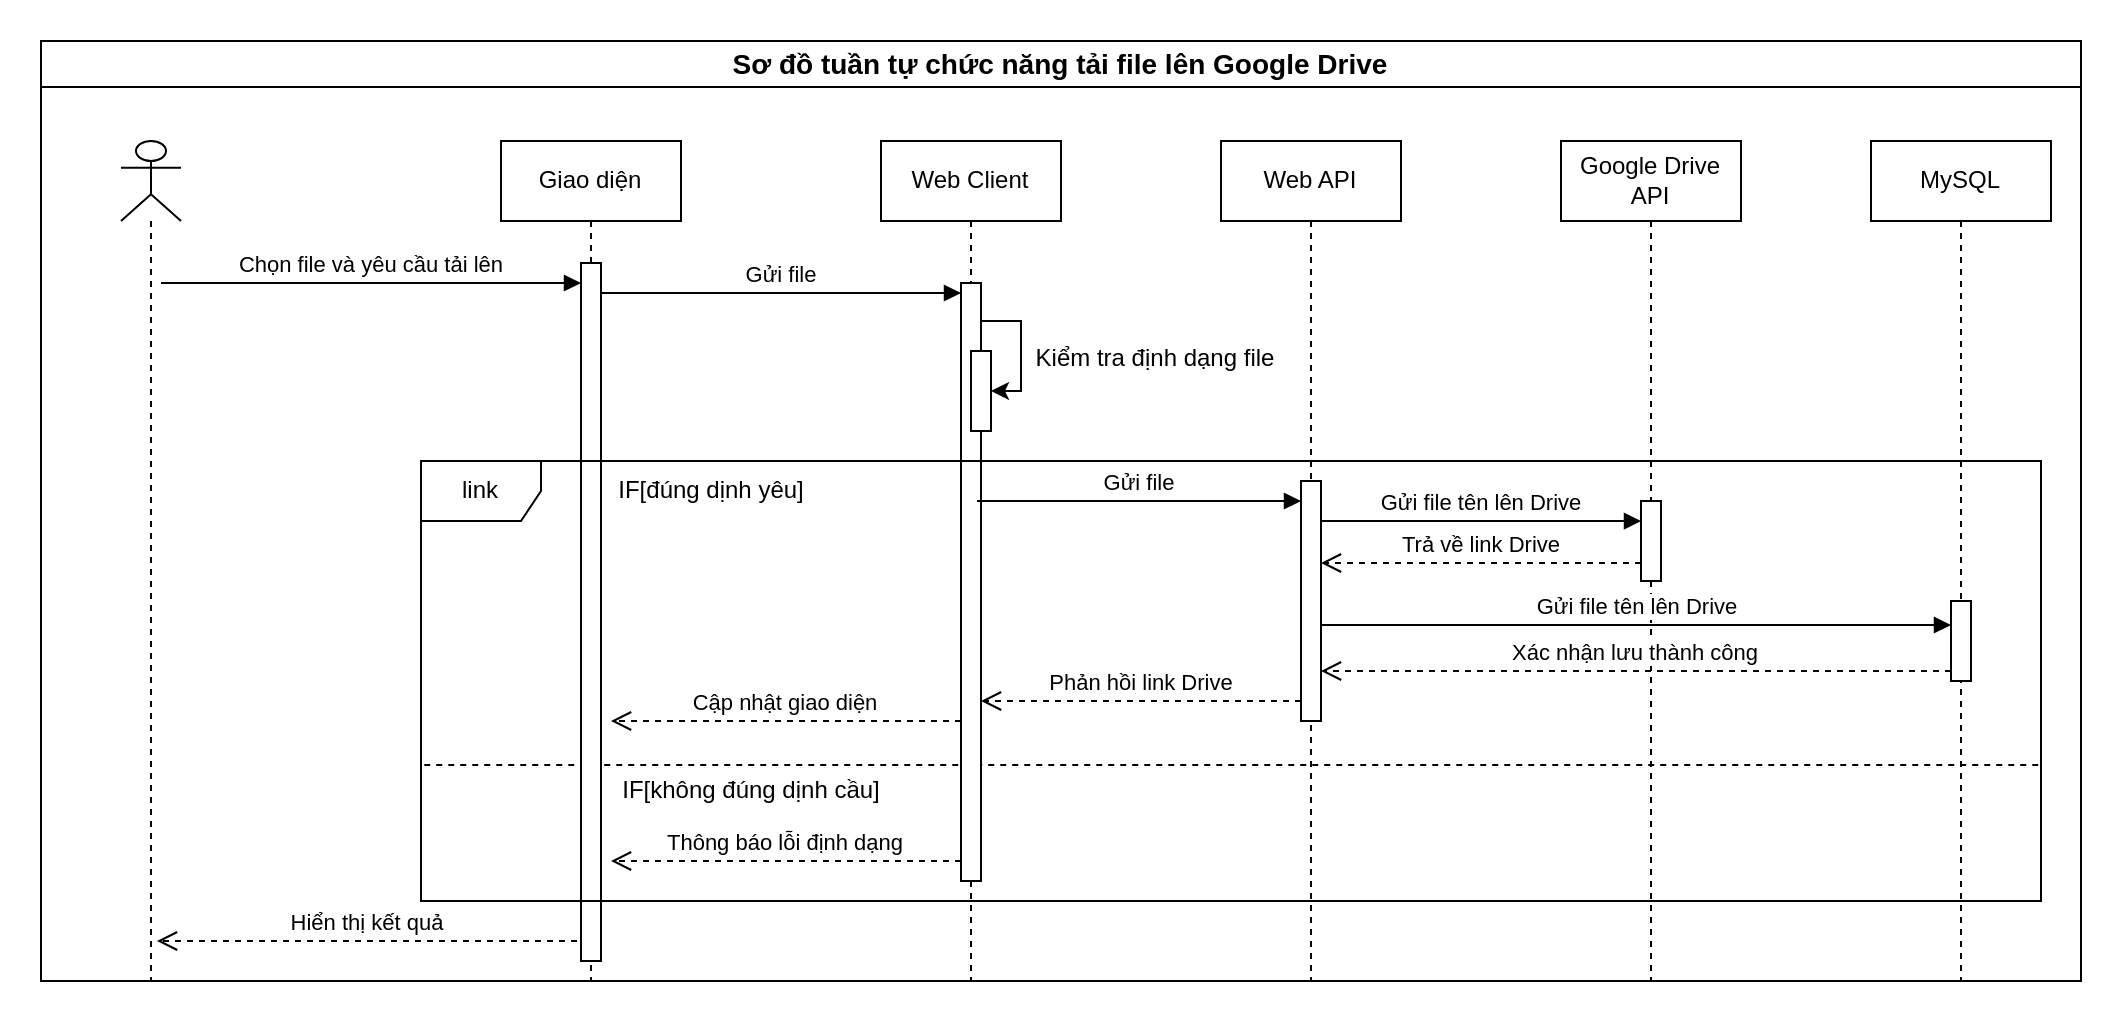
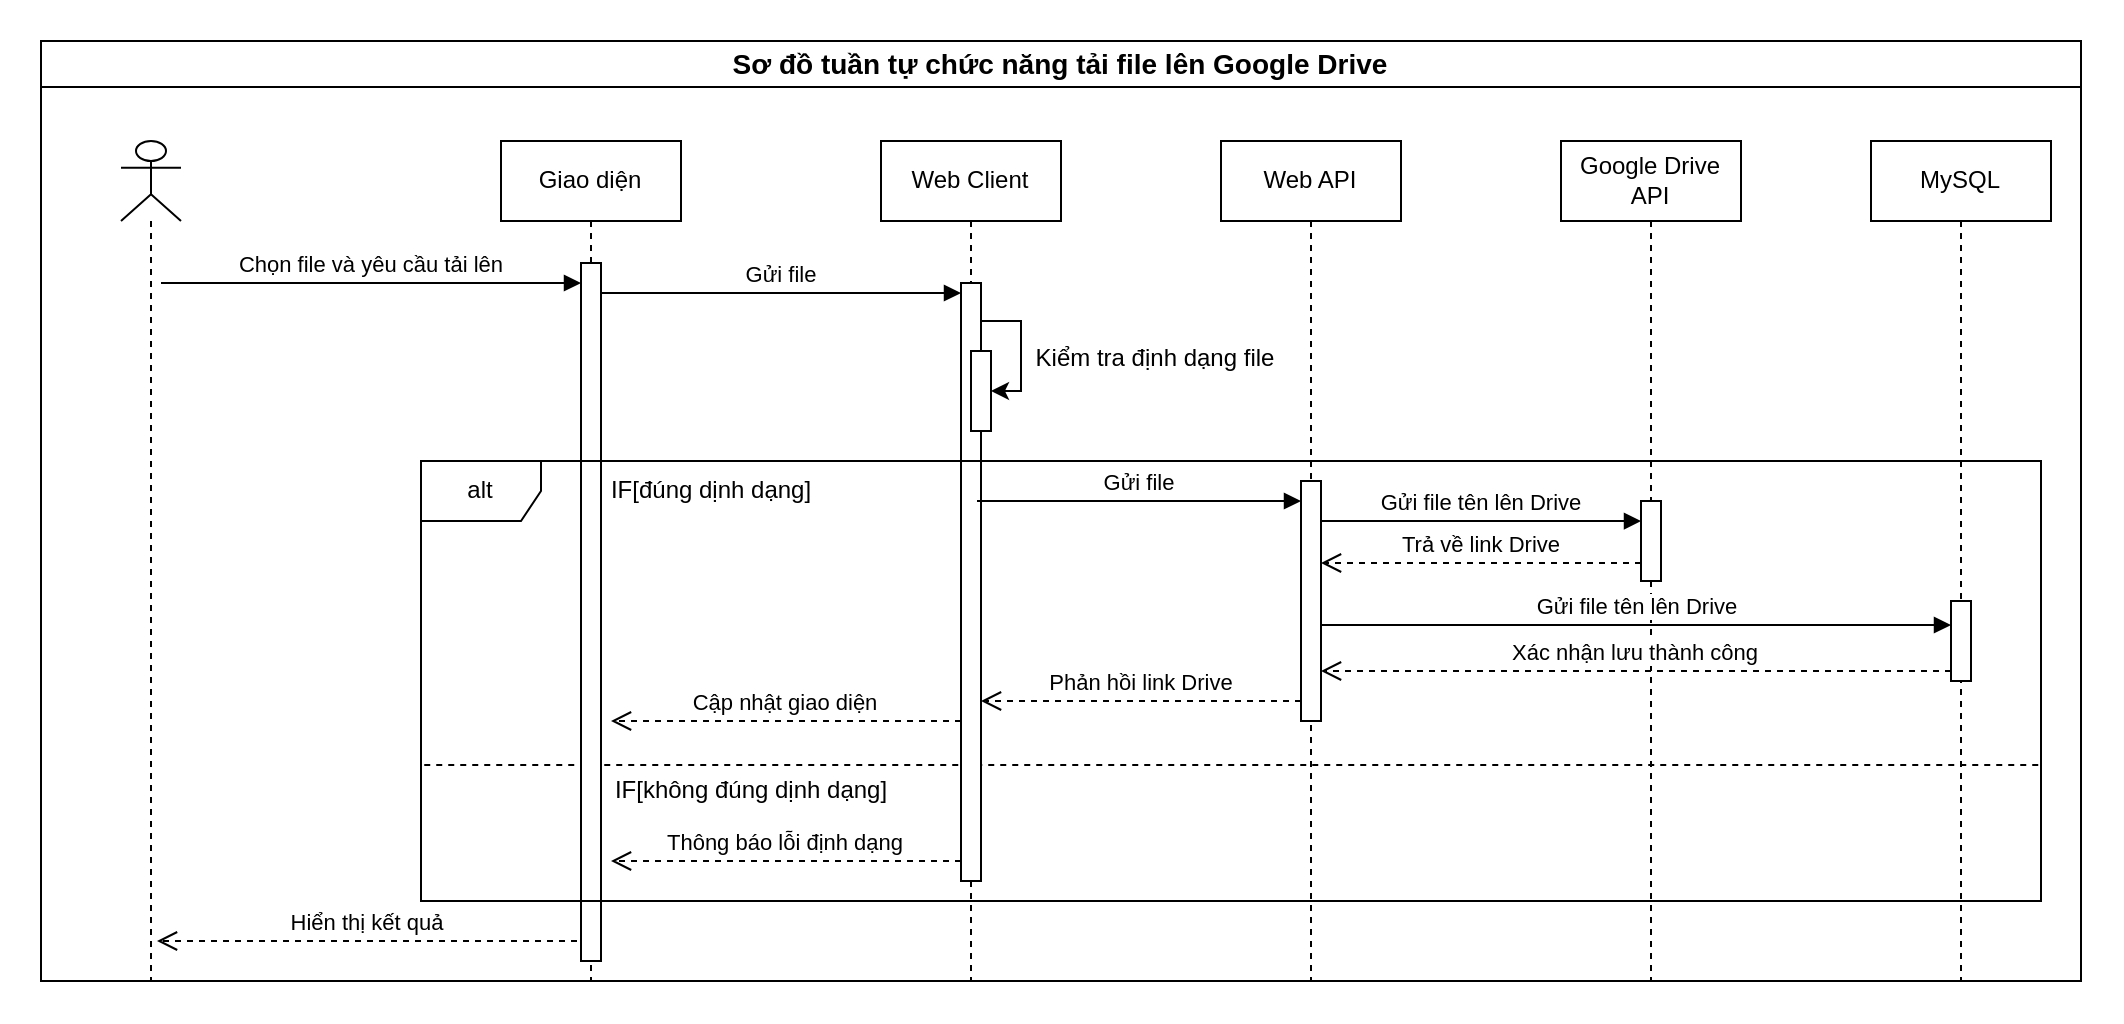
(481, 491) -> (481, 491)
(712, 491) -> (712, 491)
(752, 791) -> (752, 791)
